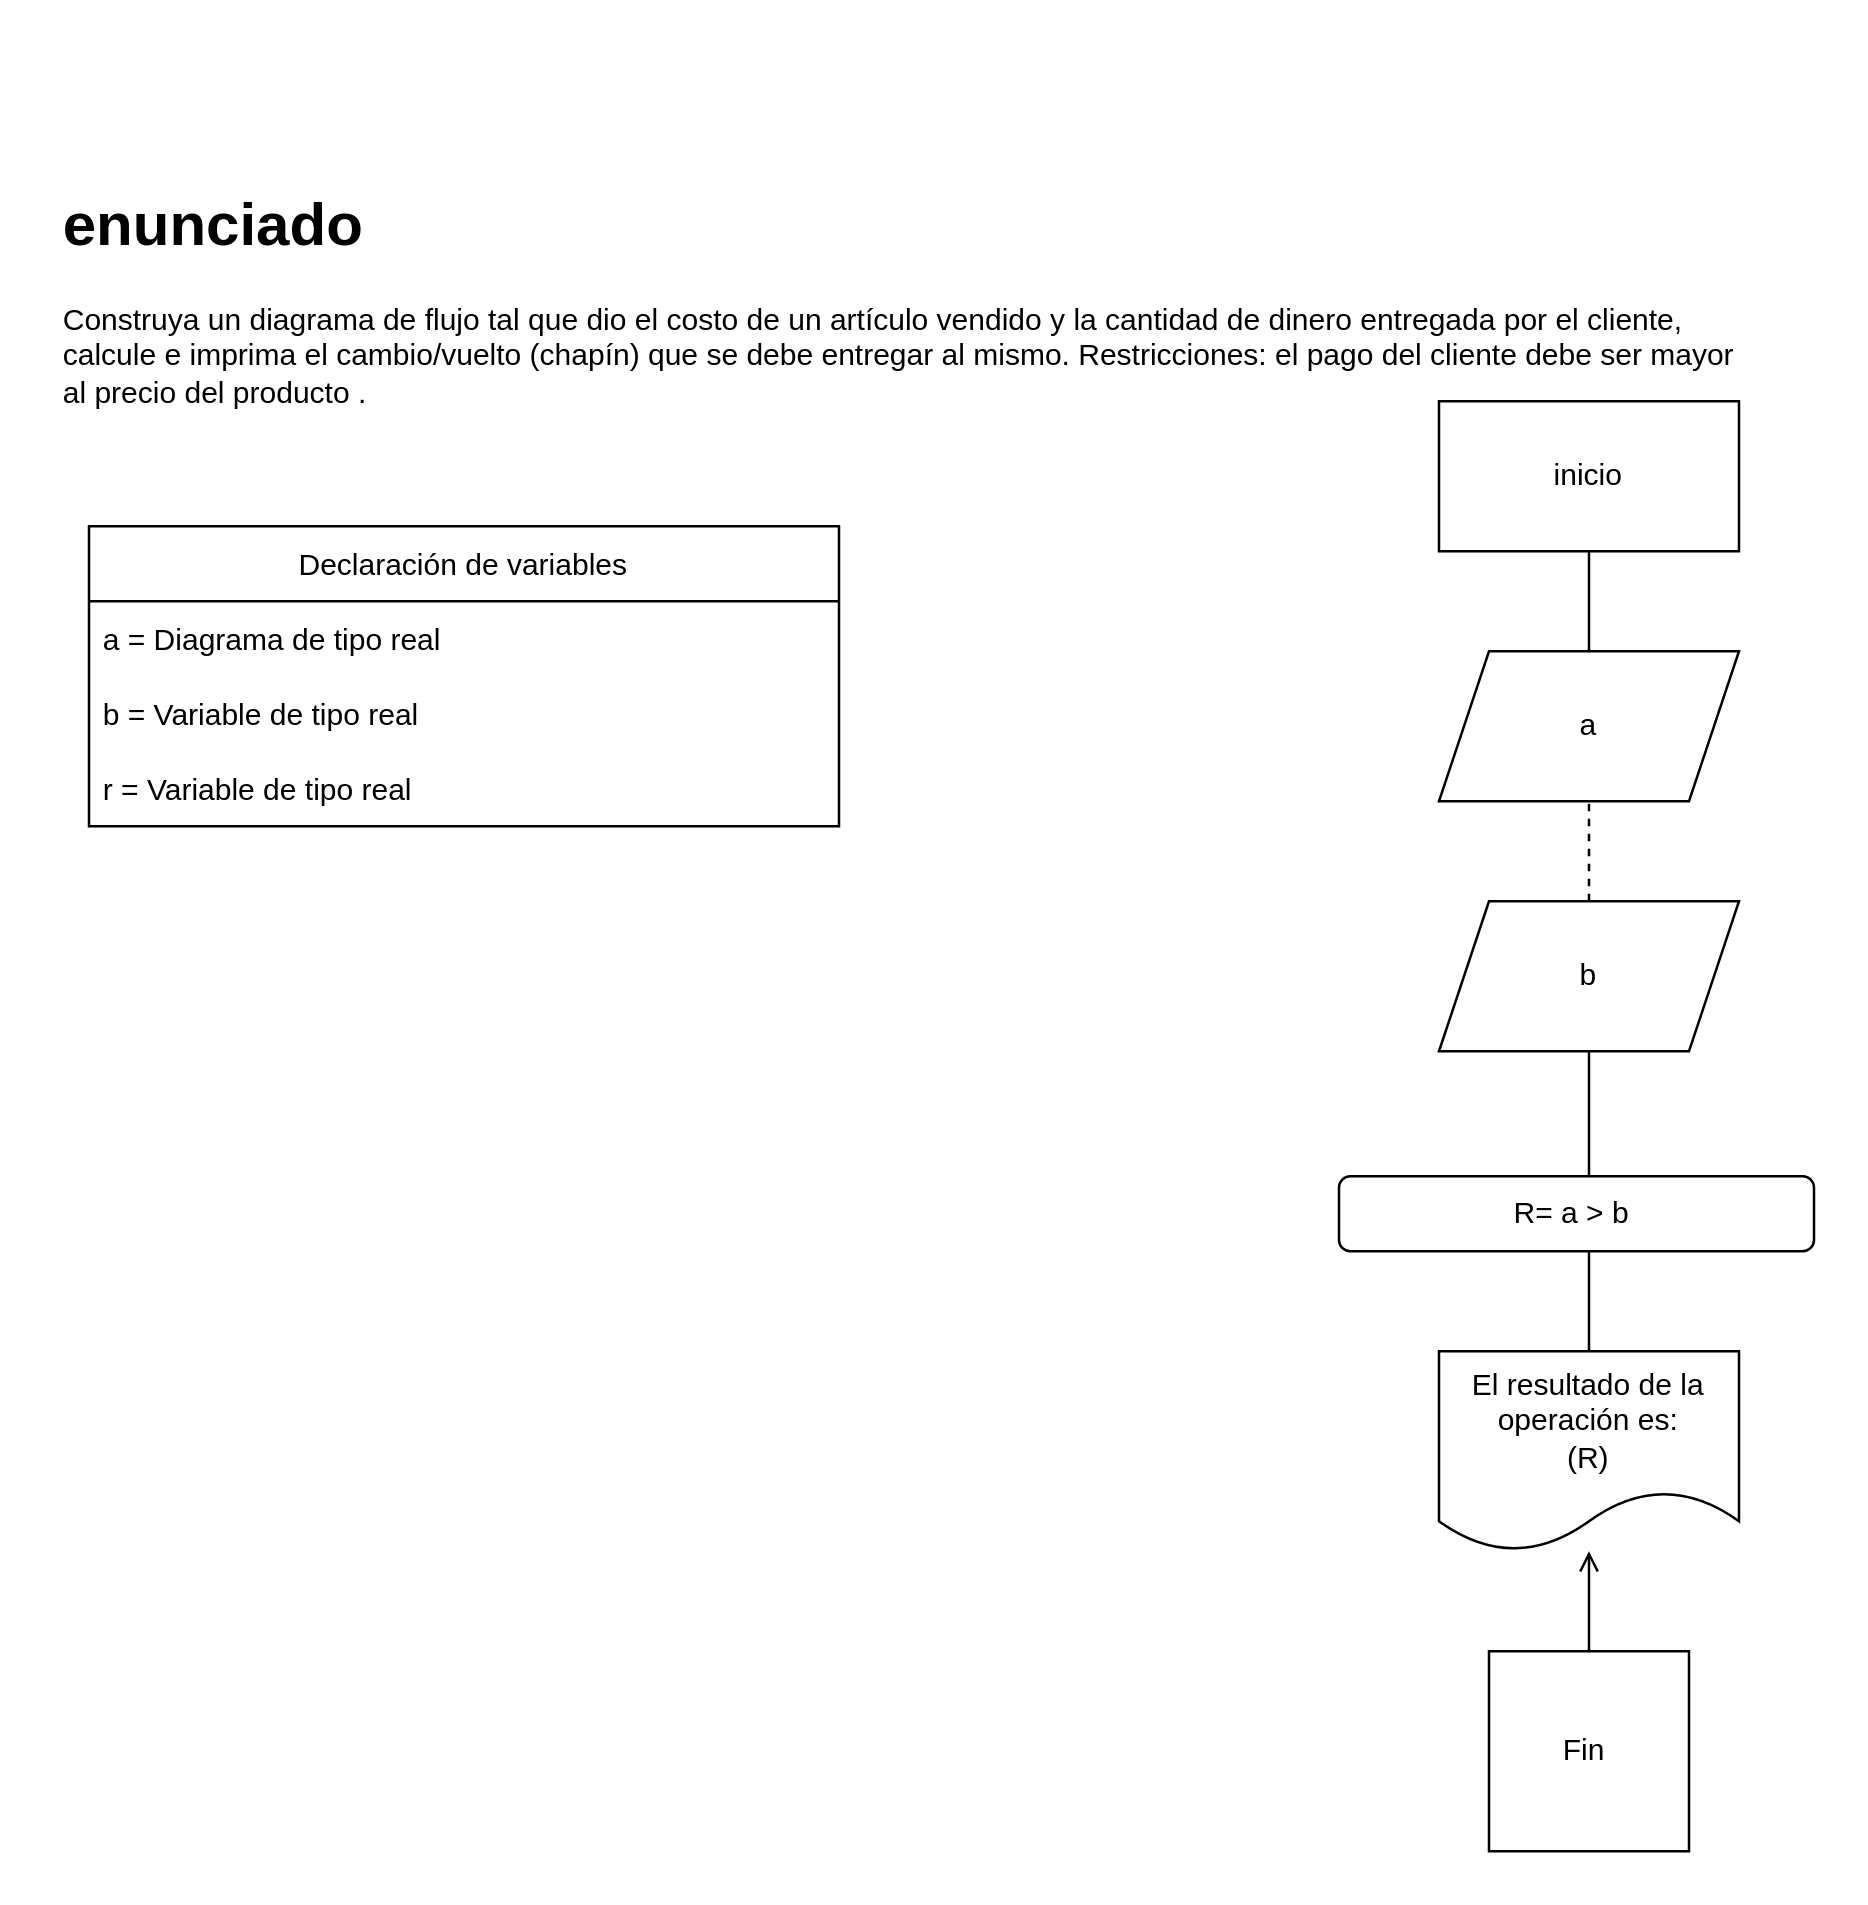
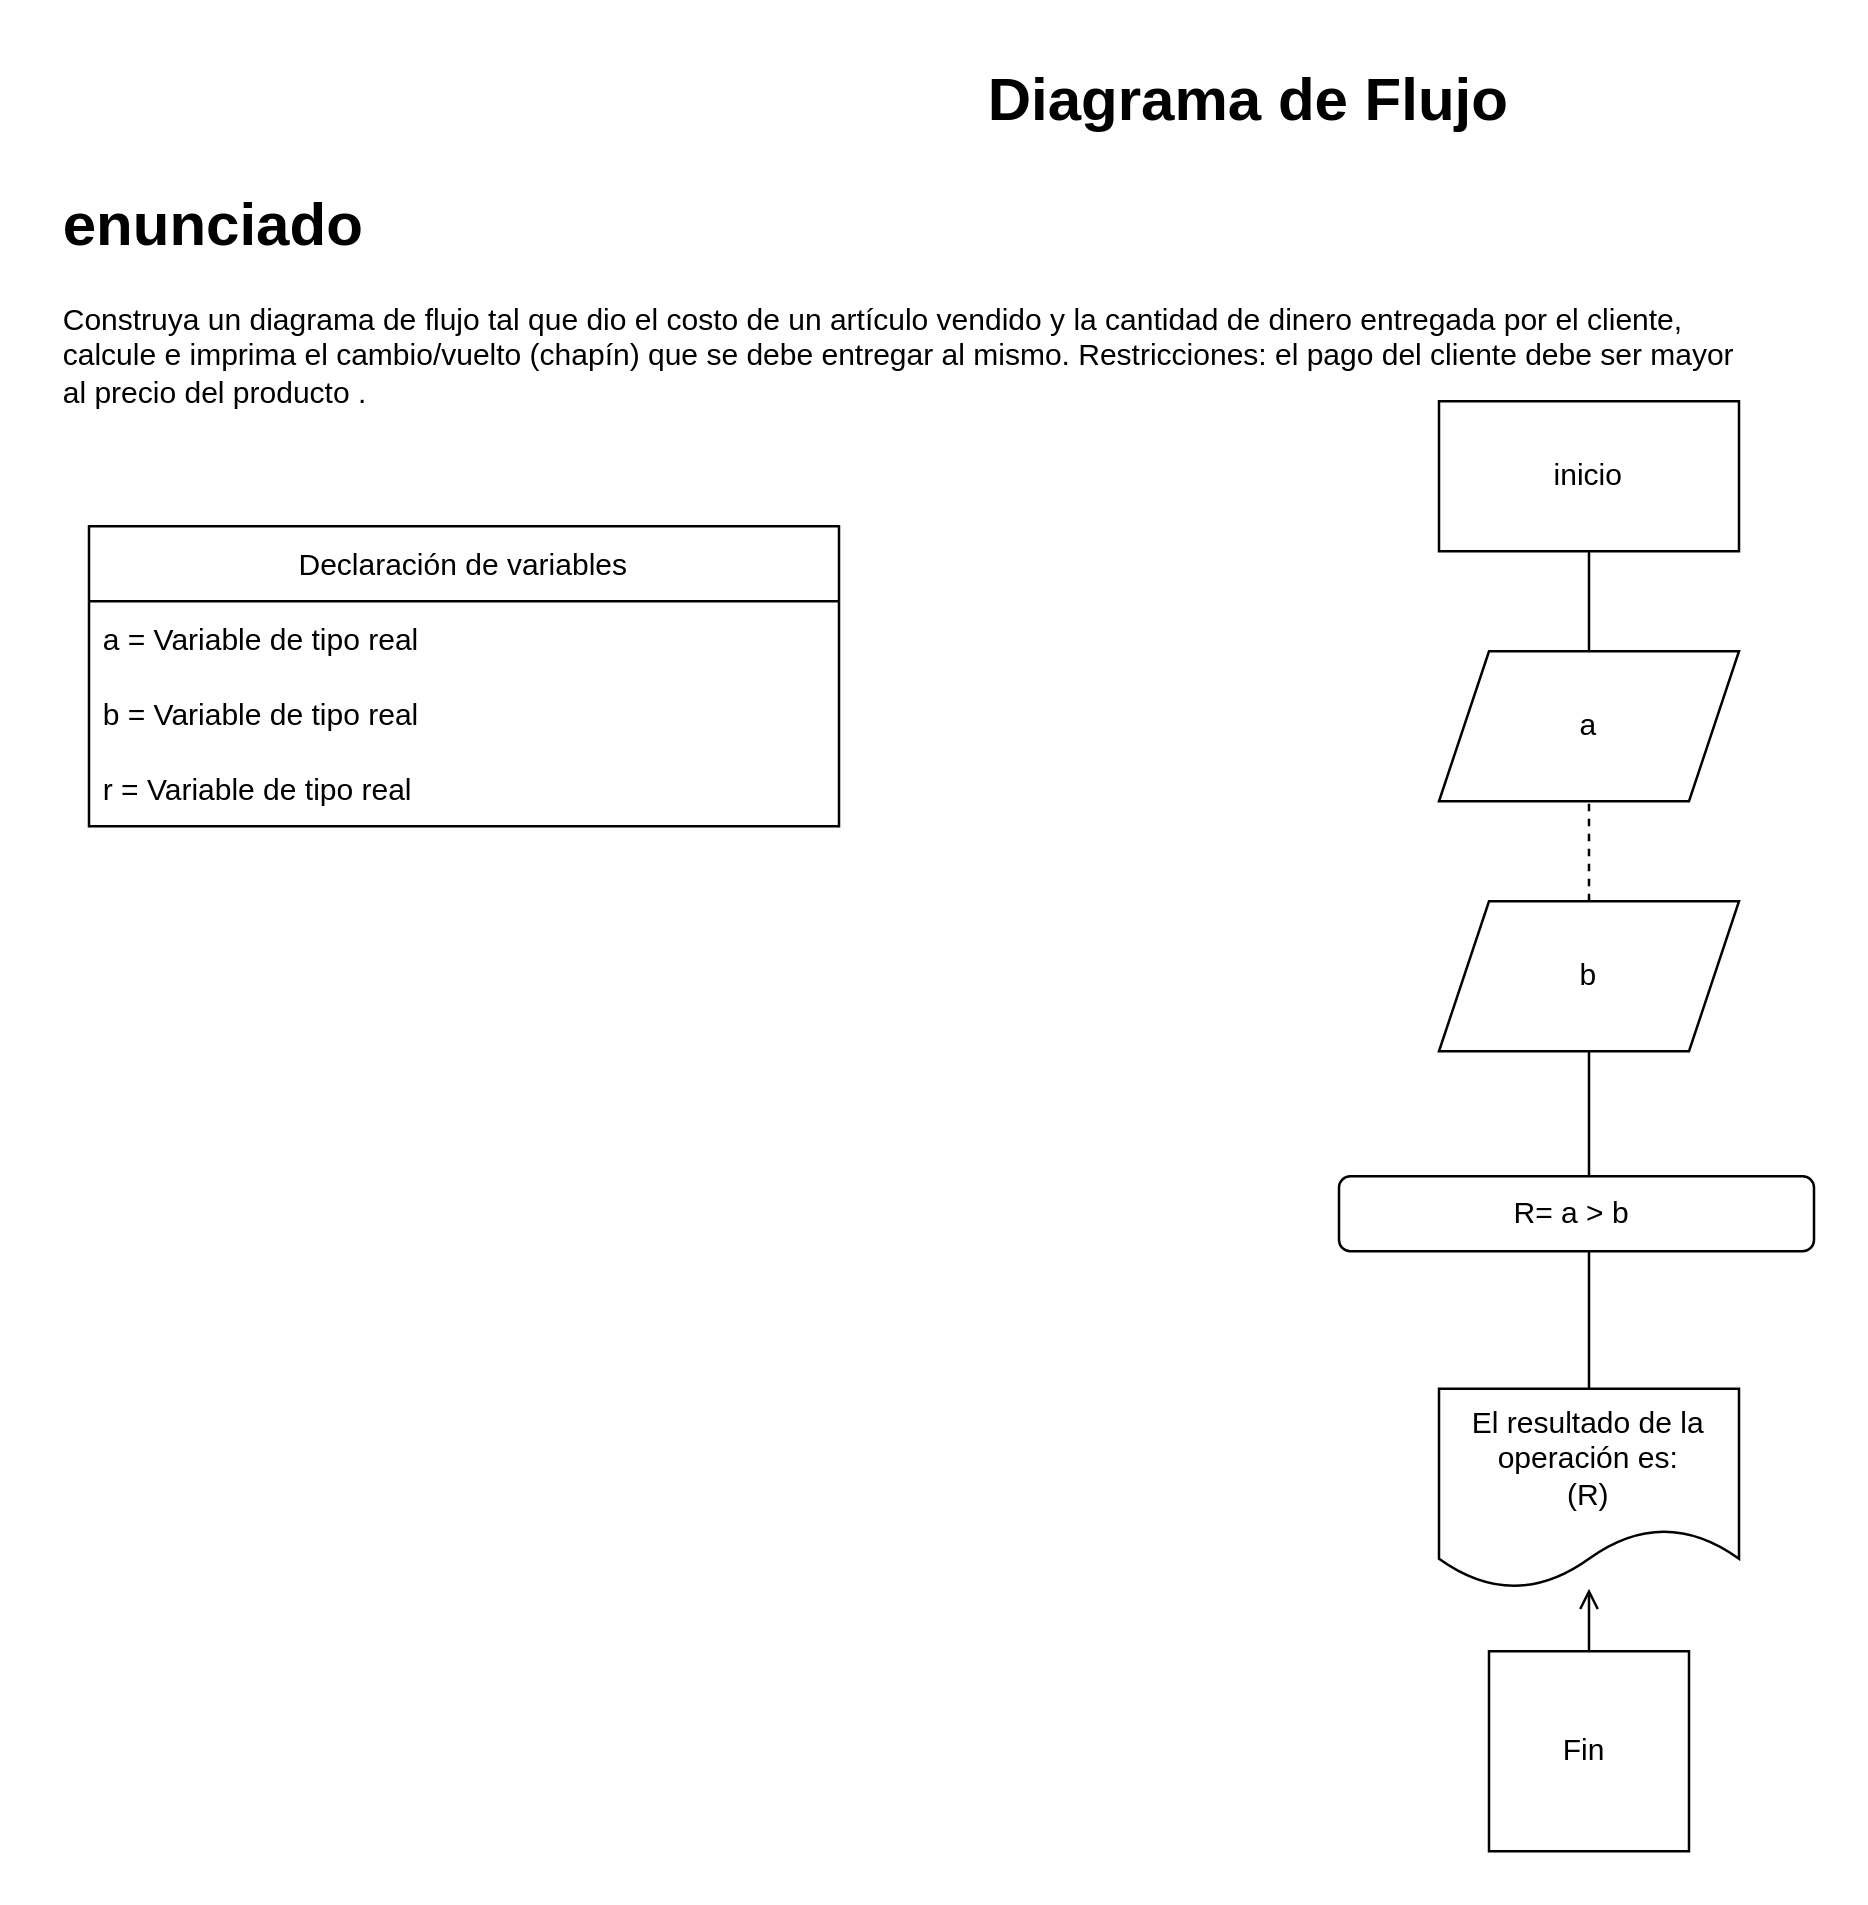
none -> (1364, 114)
(281, 640) -> (277, 640)
(1589, 1451) -> (1589, 1489)
